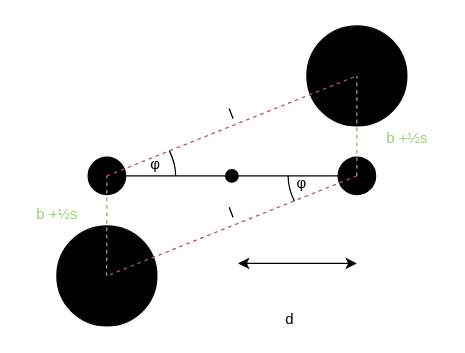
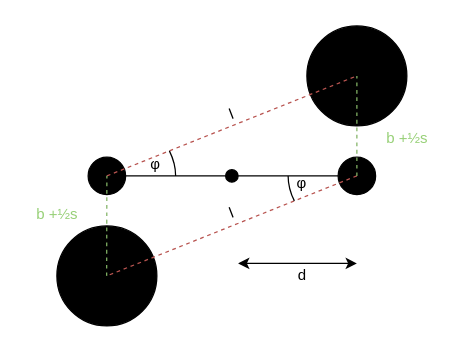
(289, 319) -> (302, 276)
